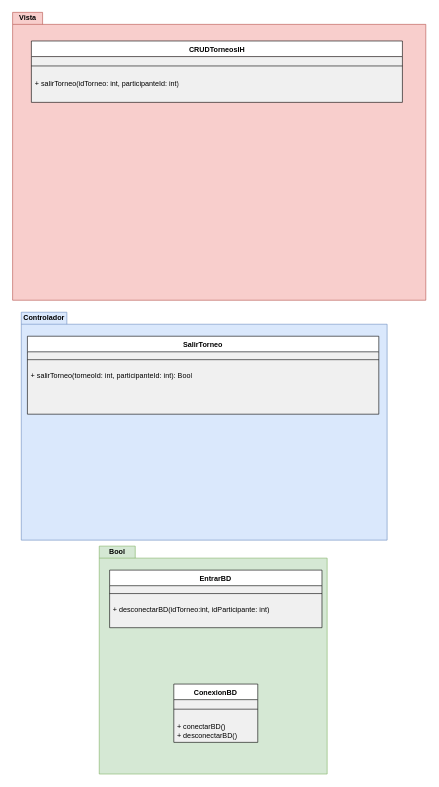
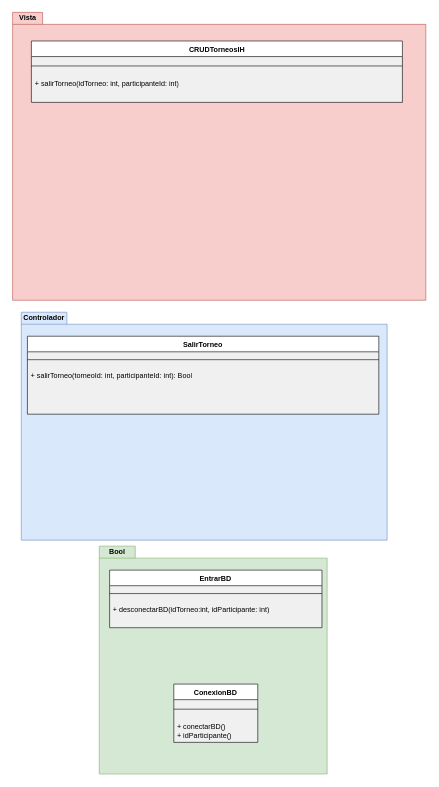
(211, 732) -> (210, 732)
